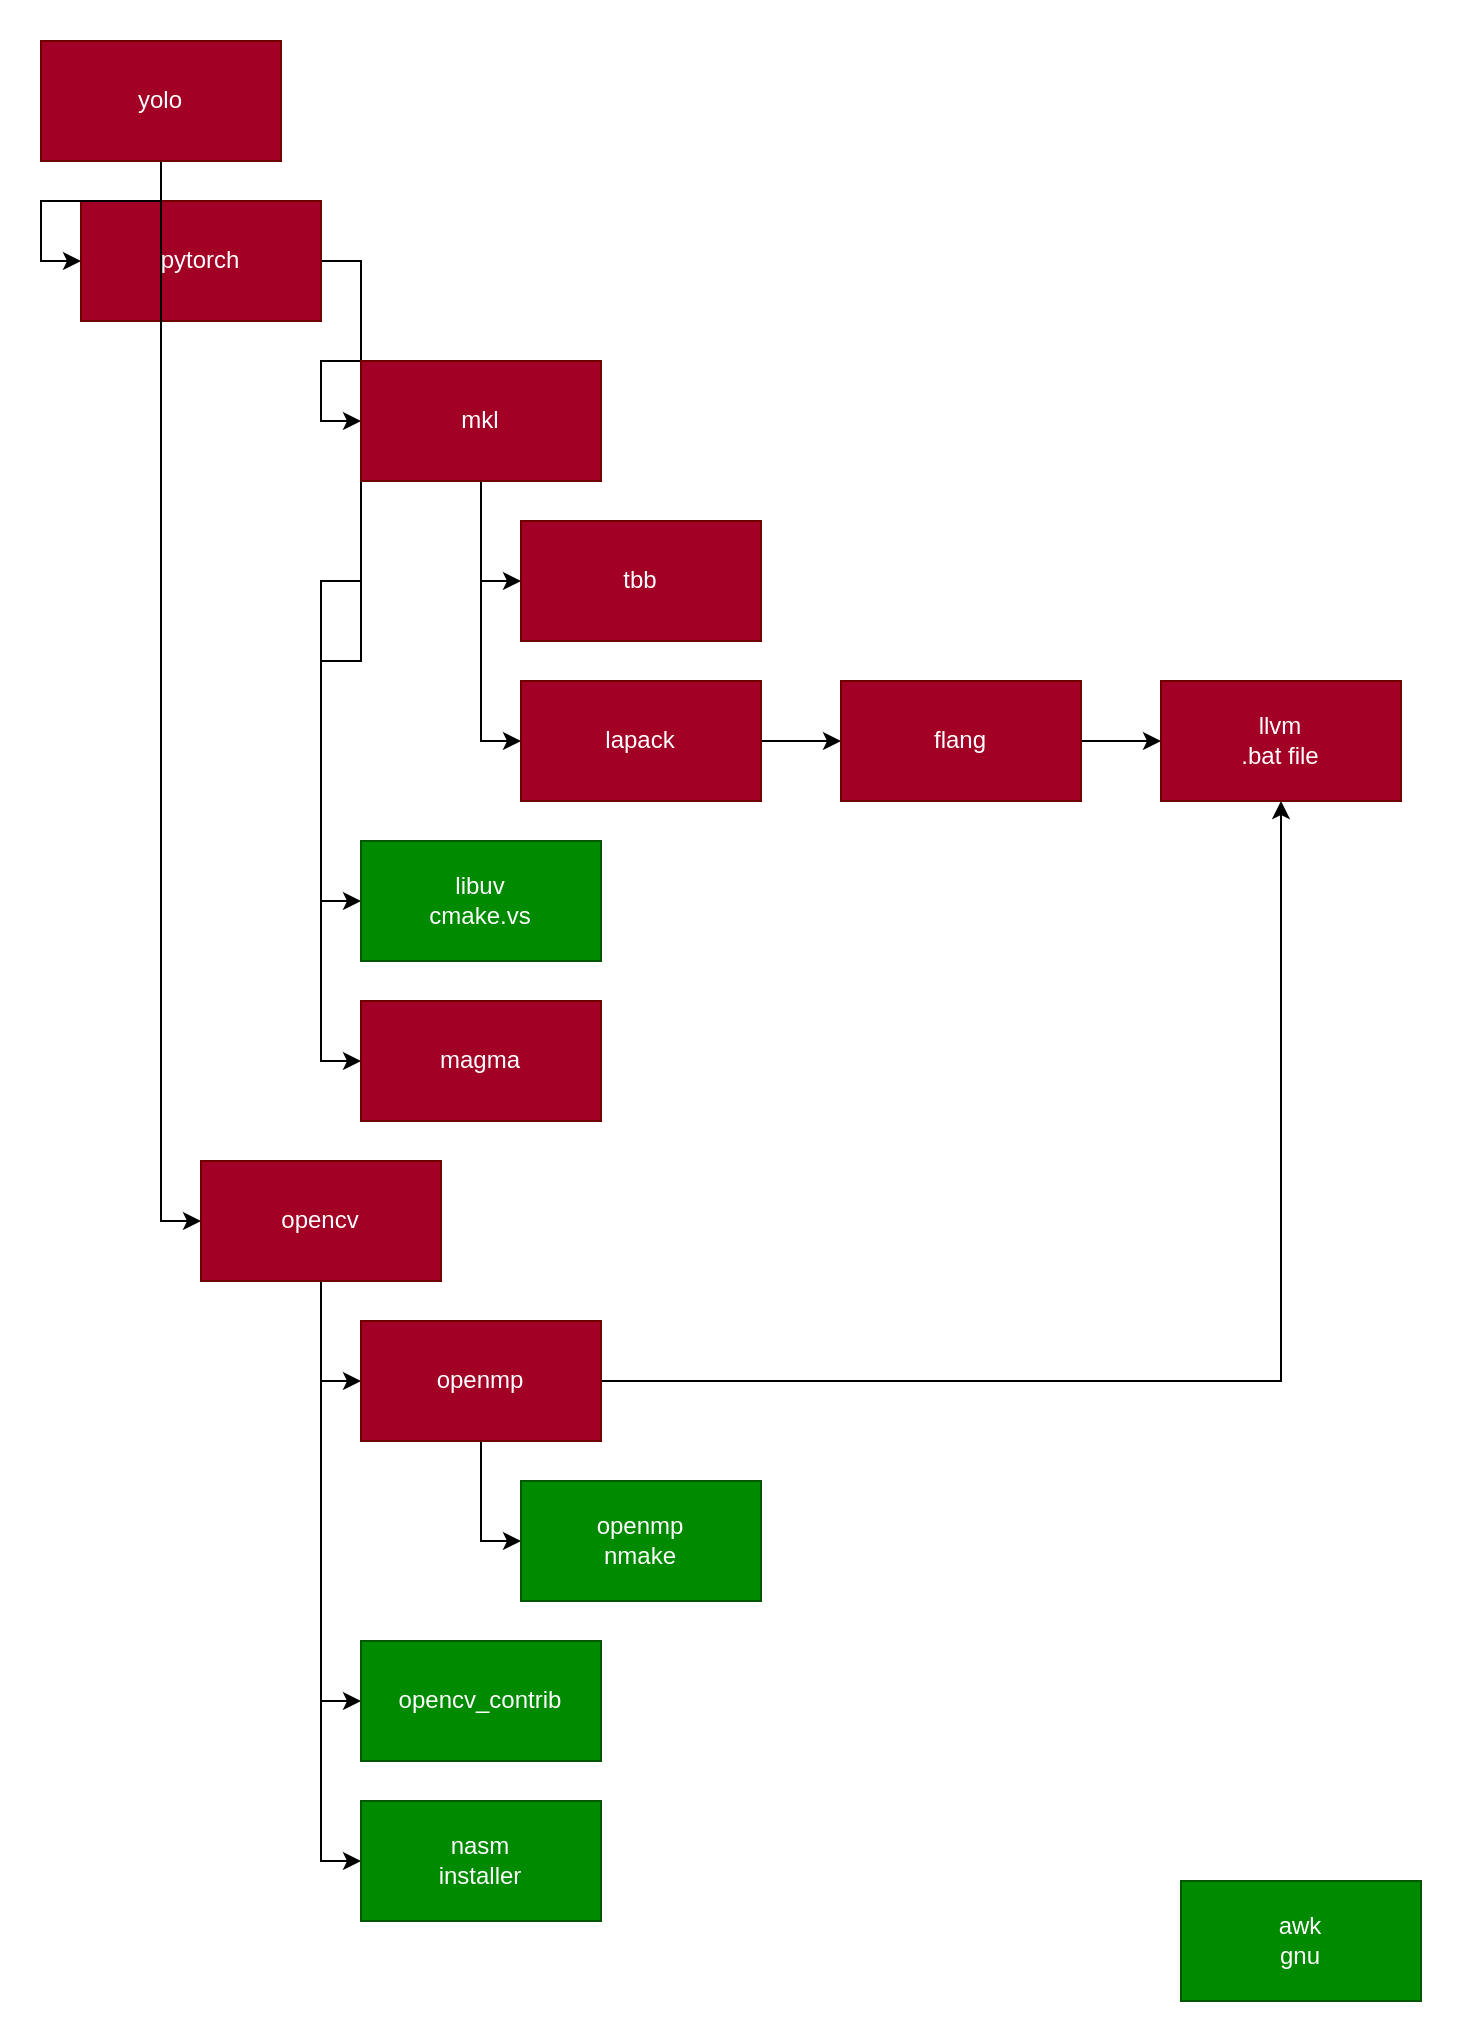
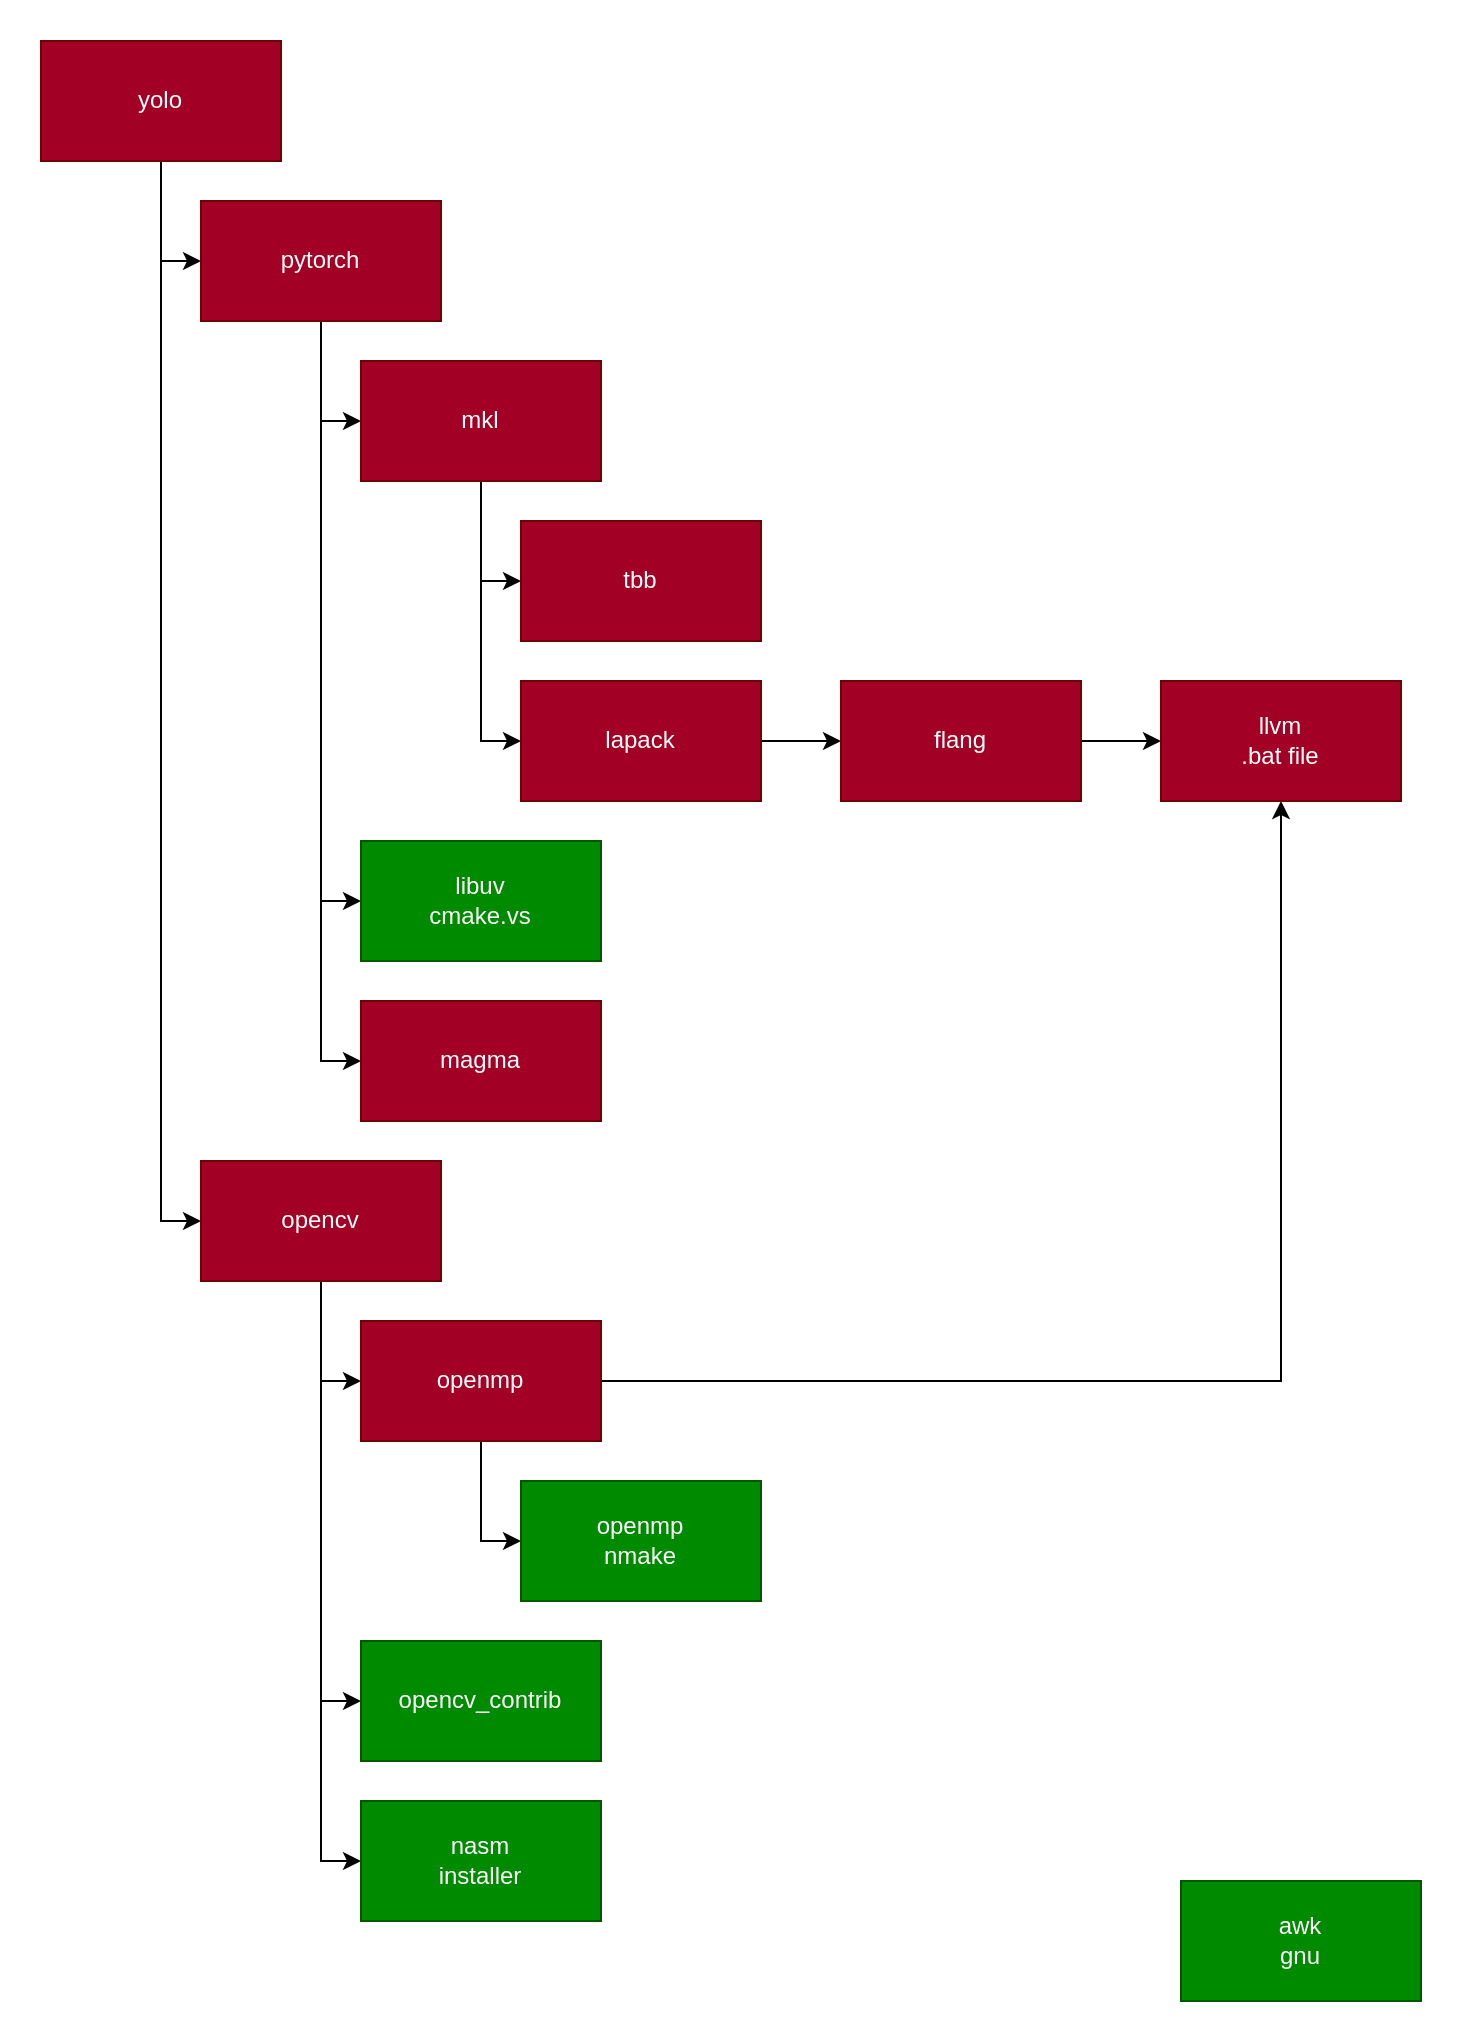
(201, 261) -> (321, 261)
